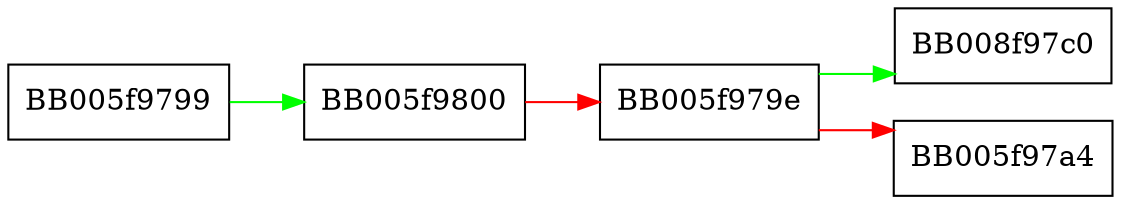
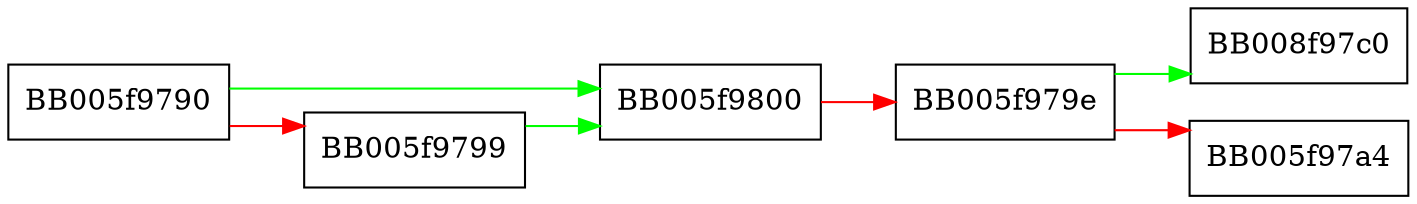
none -> (119, 102)
